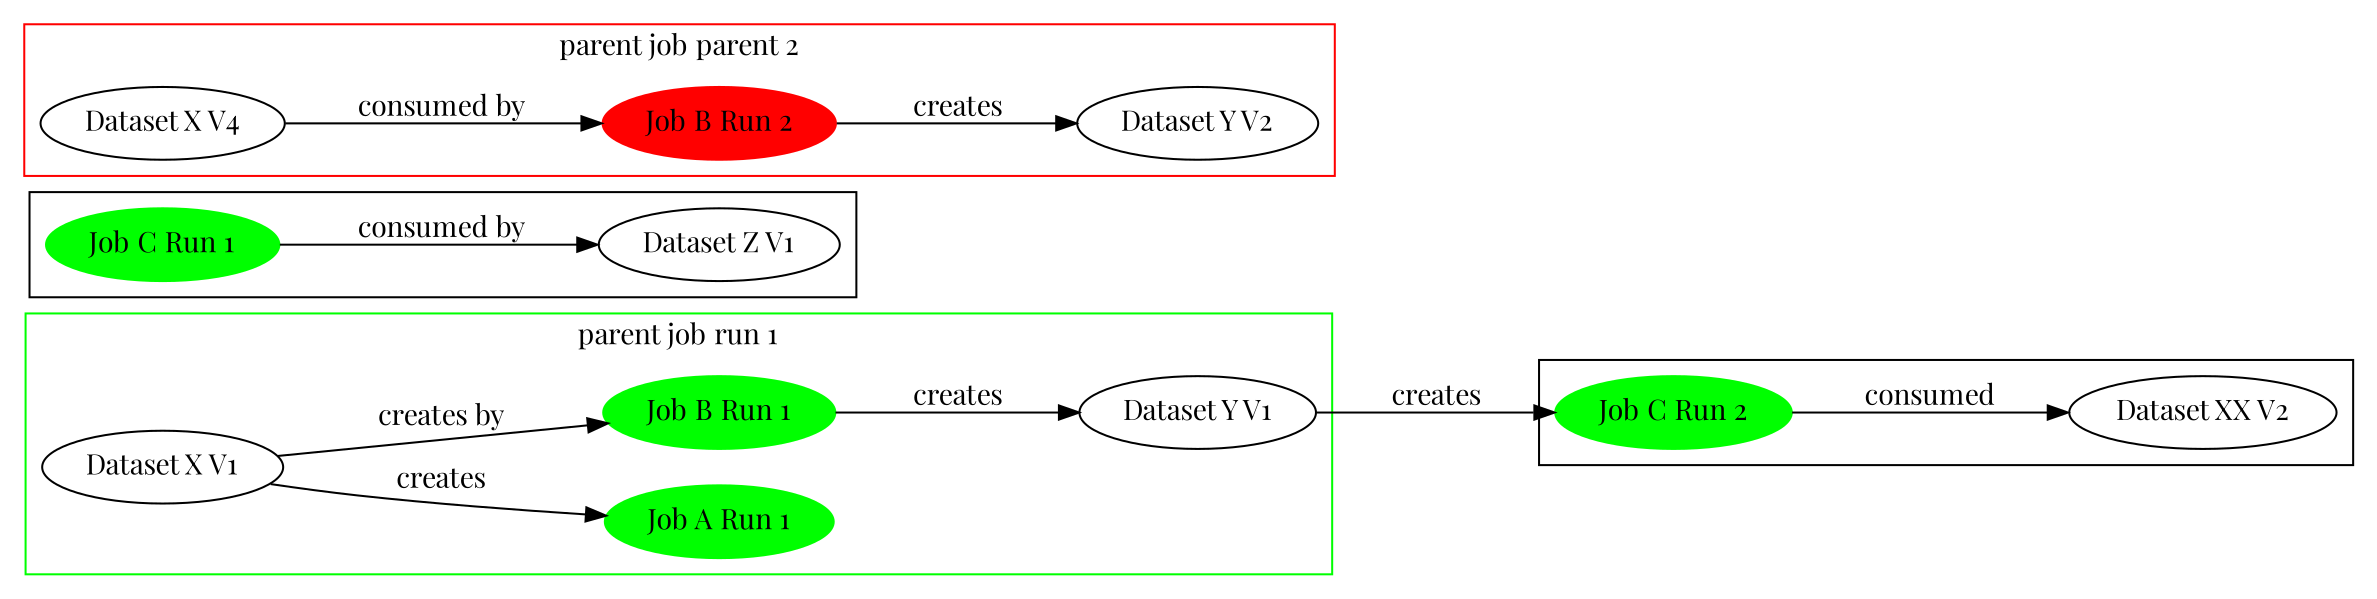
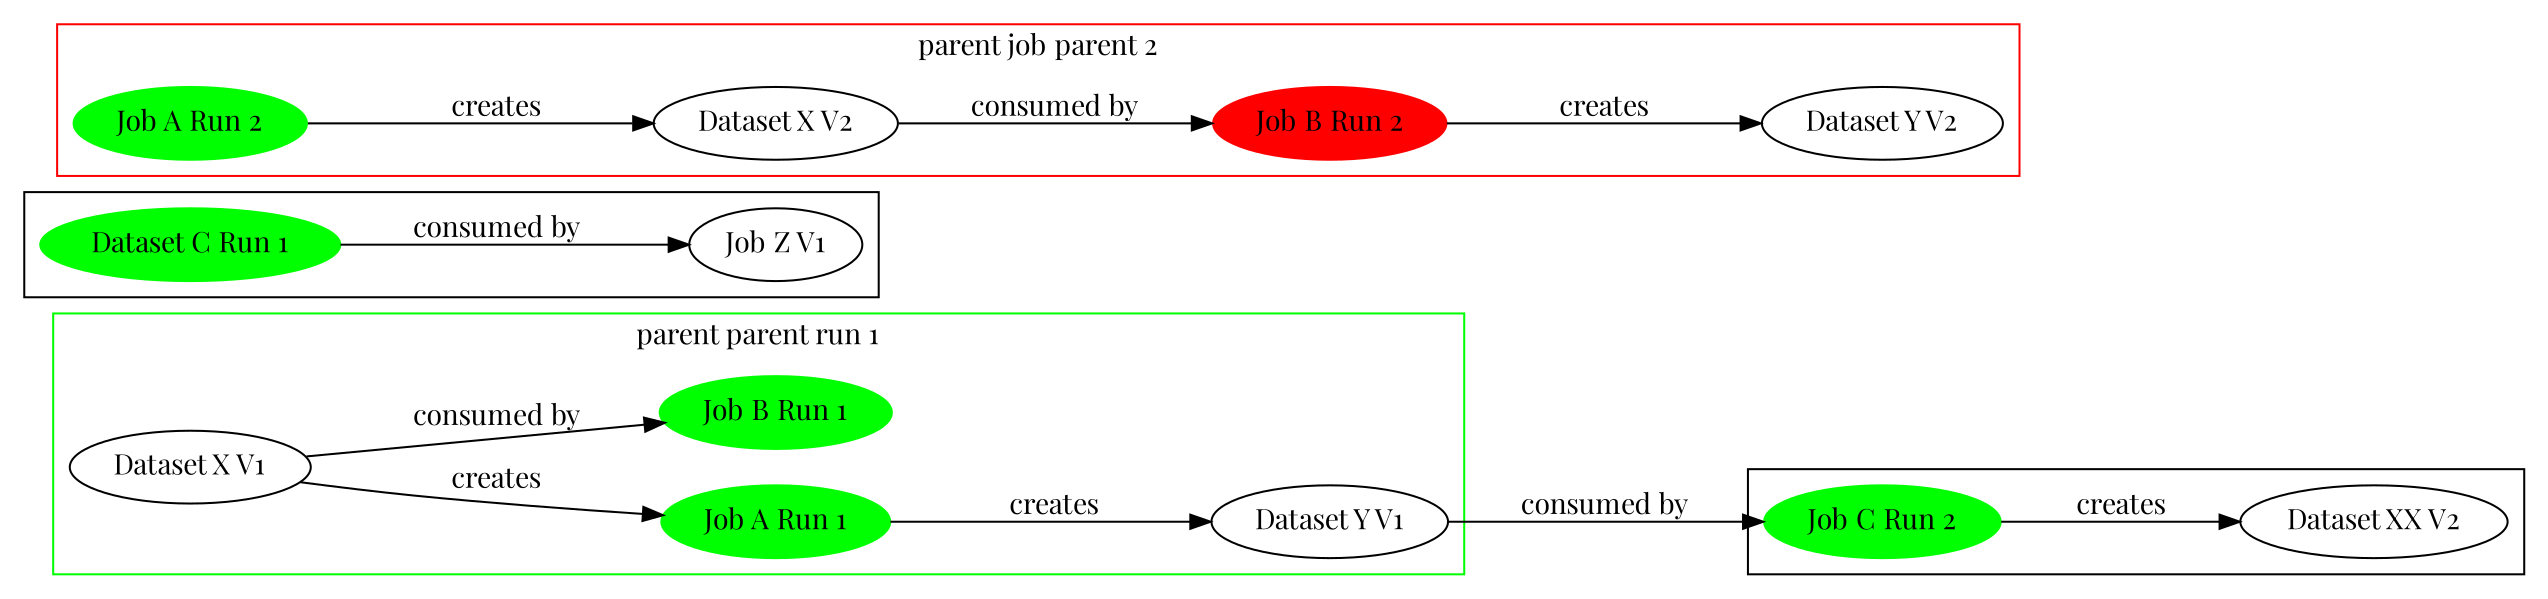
(163, 123) -> (776, 123)
none -> (190, 123)
(163, 245) -> (190, 245)
(719, 245) -> (776, 245)
(679, 337) -> (759, 337)
(1437, 397) -> (1605, 507)
(1930, 397) -> (2122, 507)
(947, 413) -> (1040, 522)
(442, 418) -> (497, 418)
